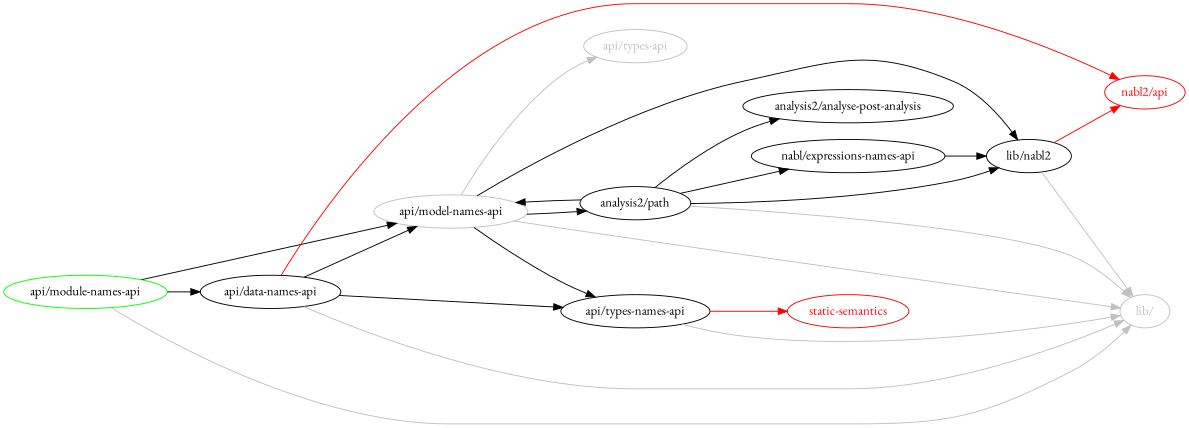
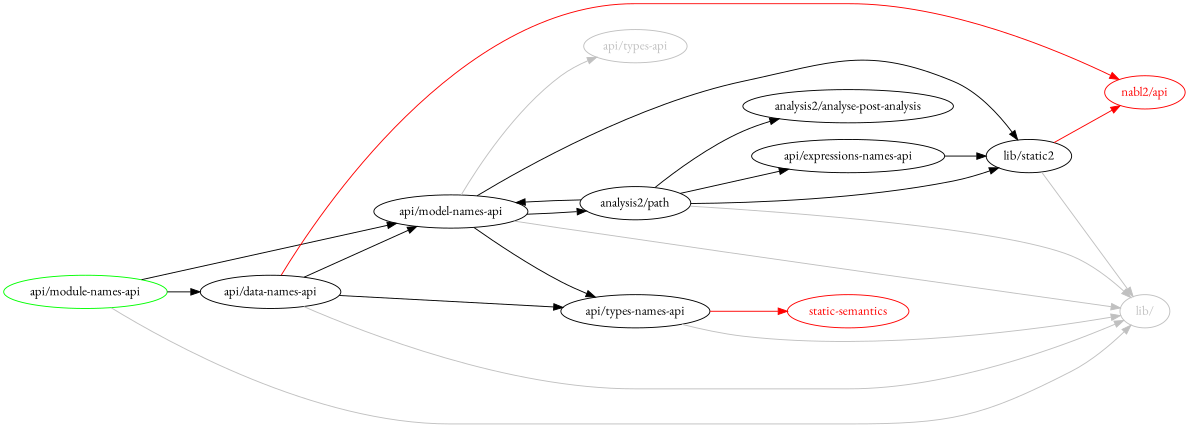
(848, 156) -> (848, 156)
(1029, 156) -> (1029, 156)
(451, 212) -> (451, 212)
